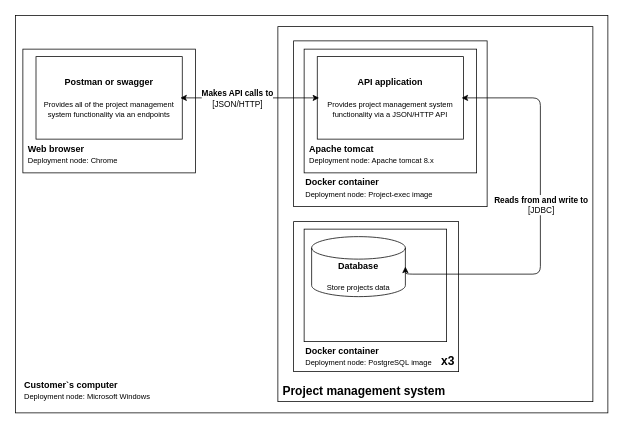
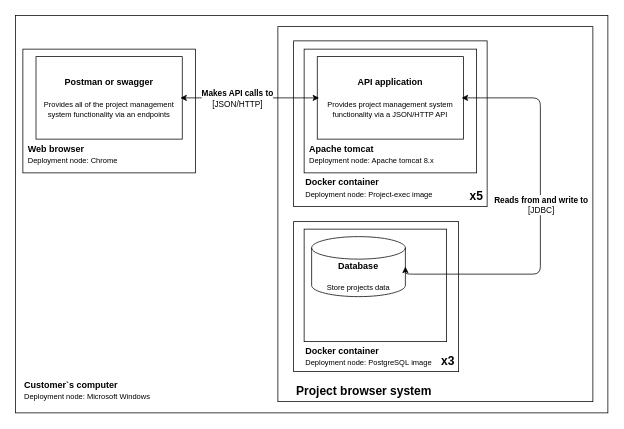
none -> (478, 195)
(364, 390) -> (364, 390)
